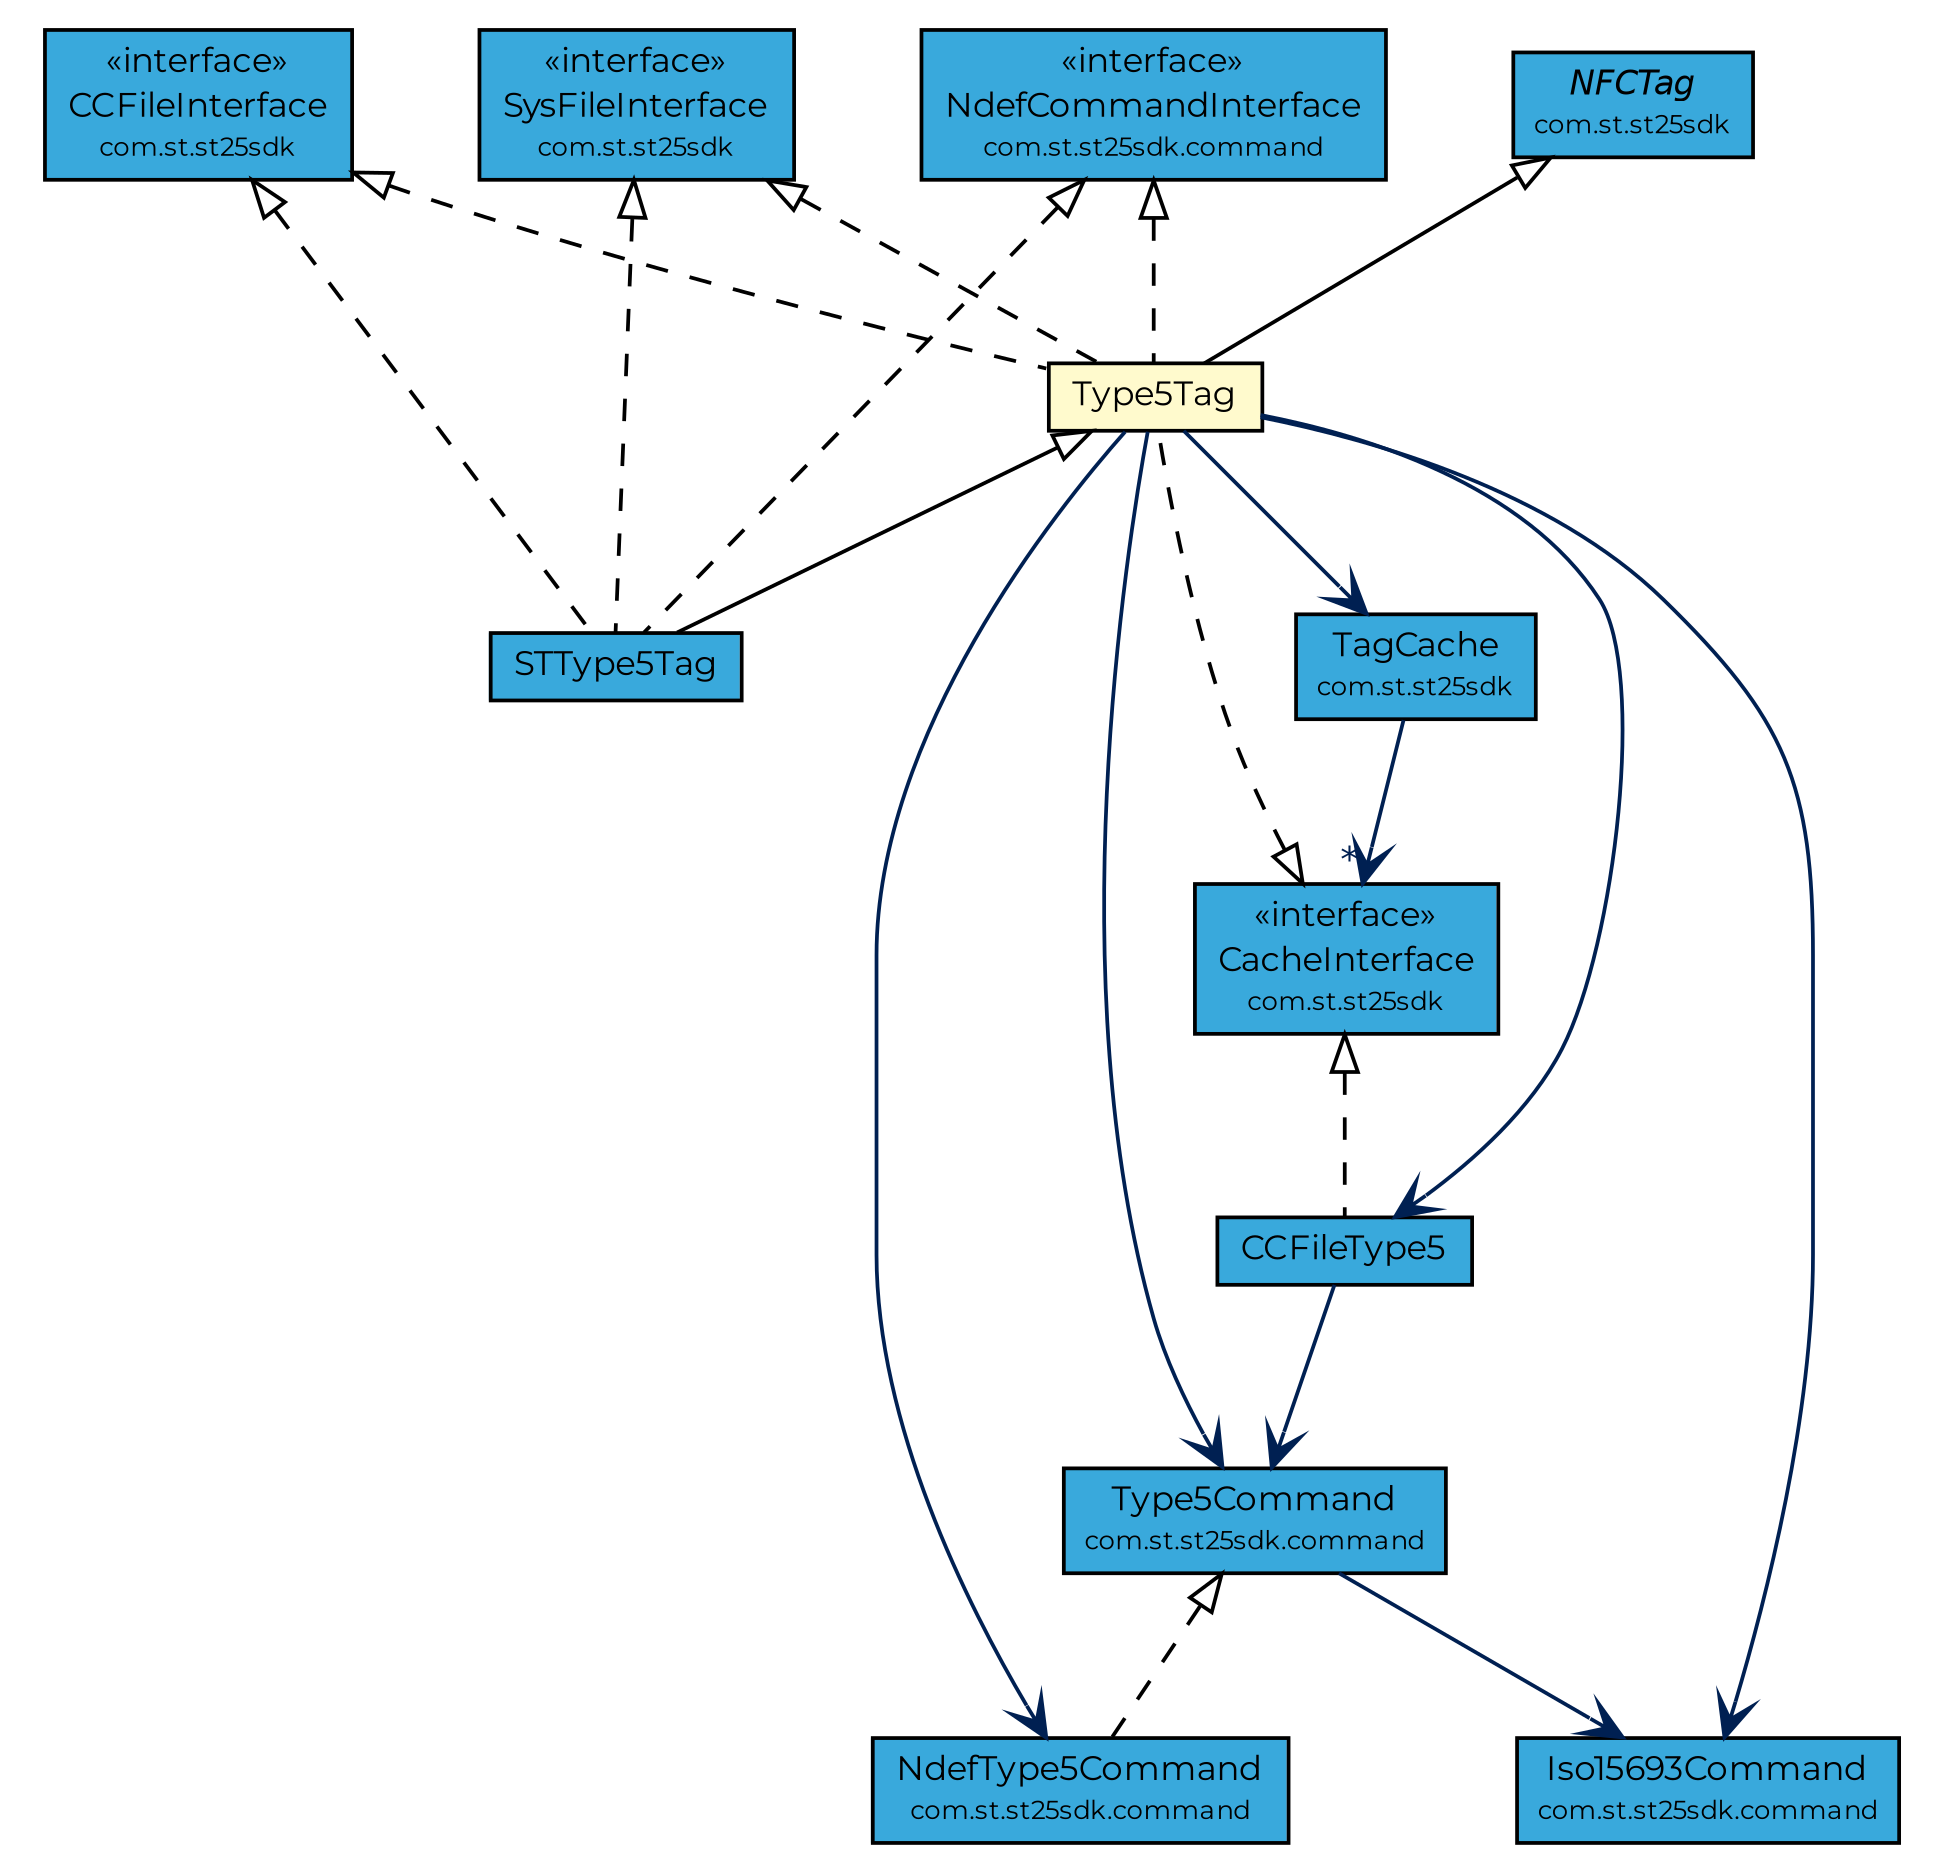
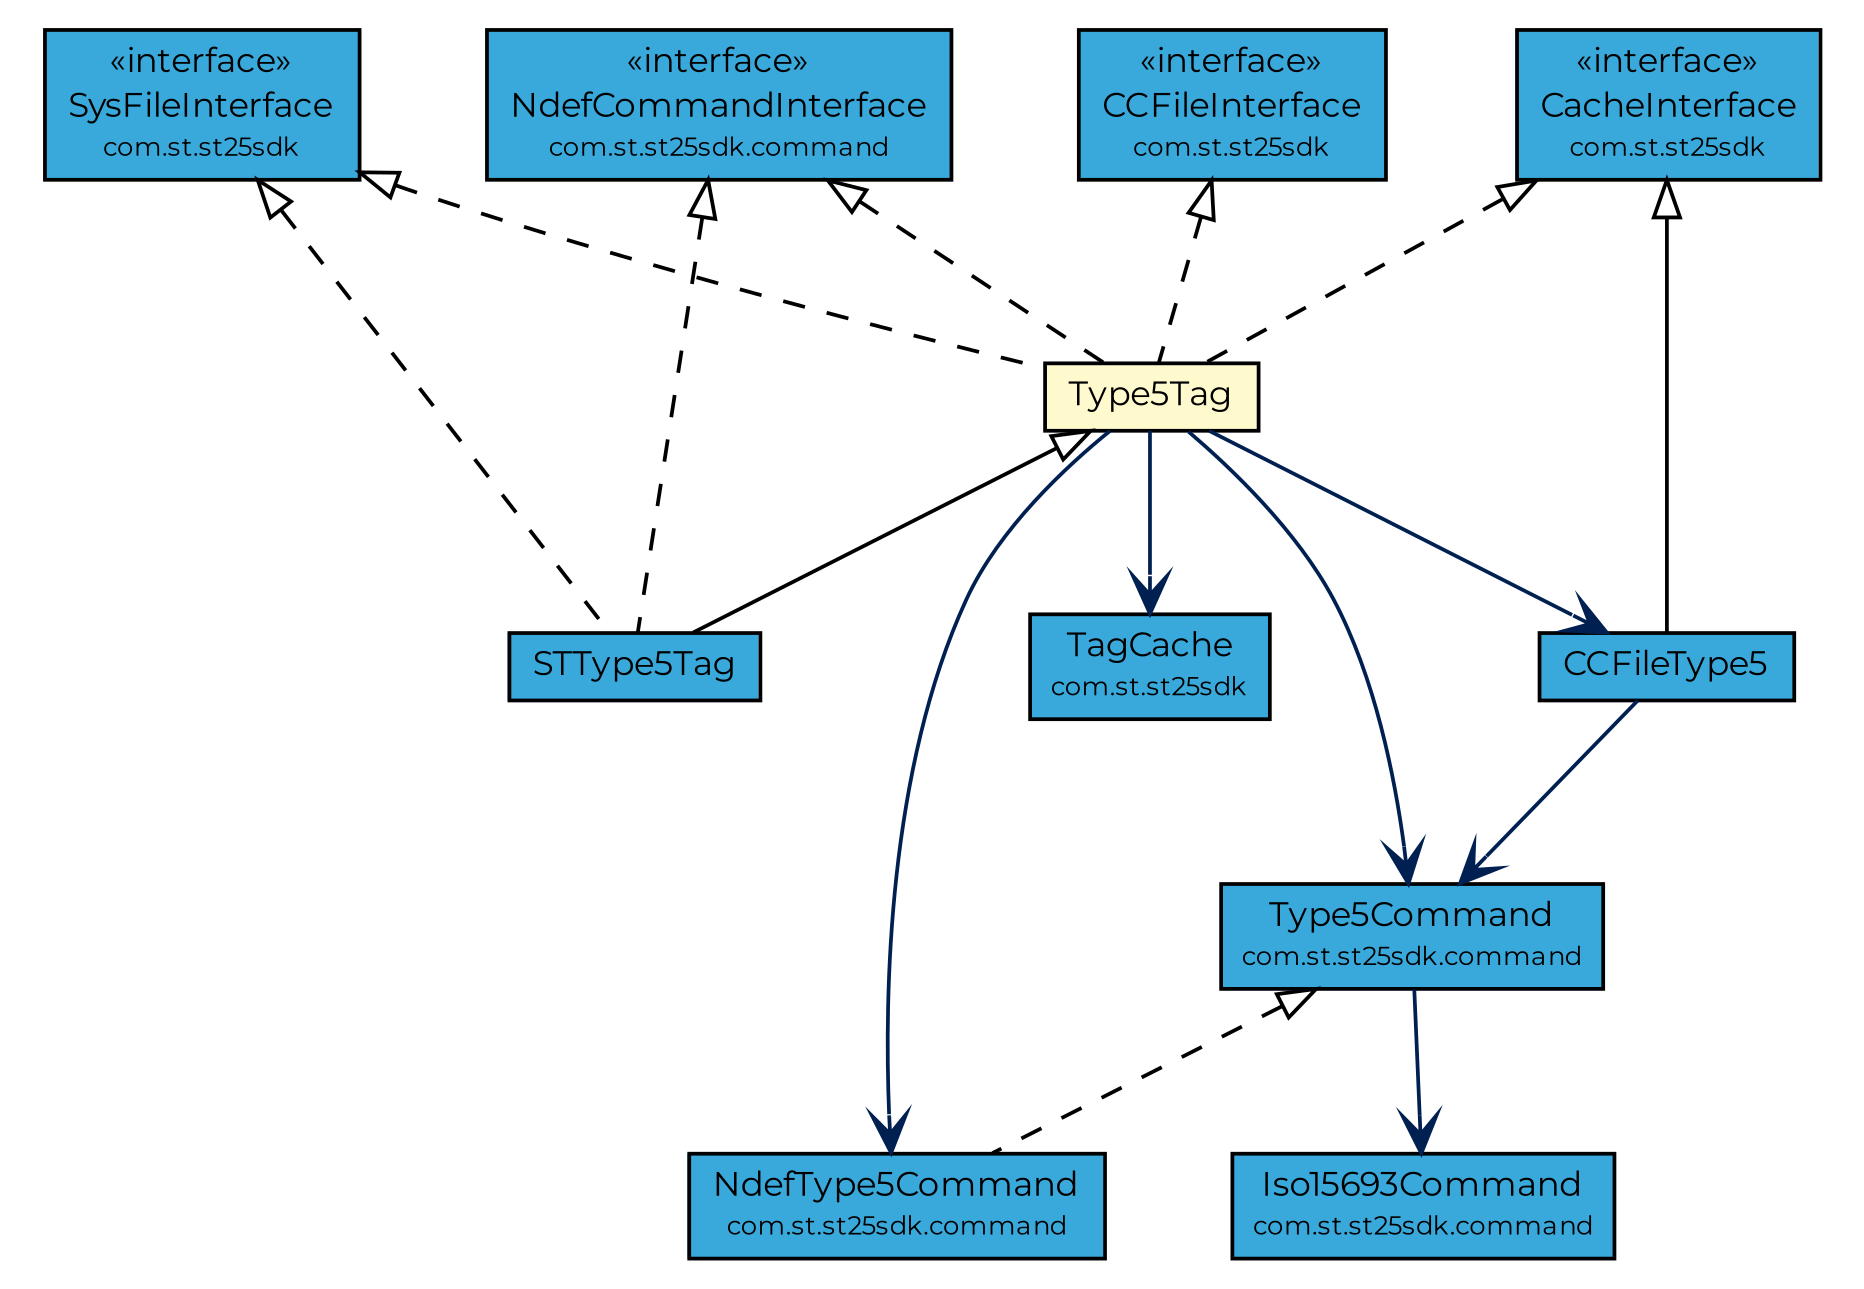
(1633, 105) -> none
(433, 422) -> none
(1388, 784) -> none
(1812, 908) -> none
(1345, 1144) -> (1667, 426)
